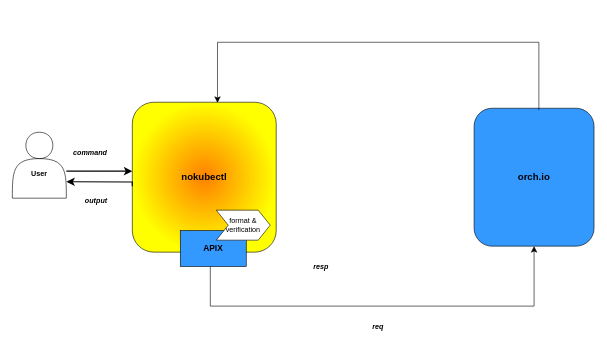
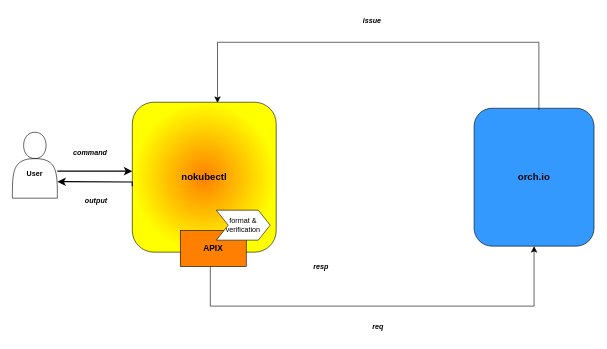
none -> (372, 21)
(39, 165) -> (35, 165)
(213, 249) -> (213, 249)
